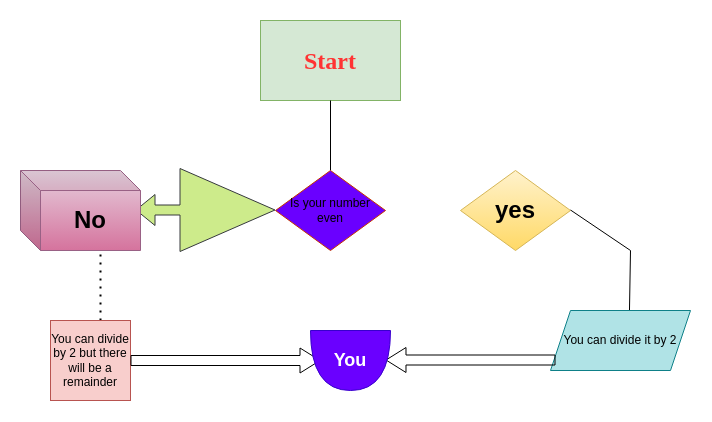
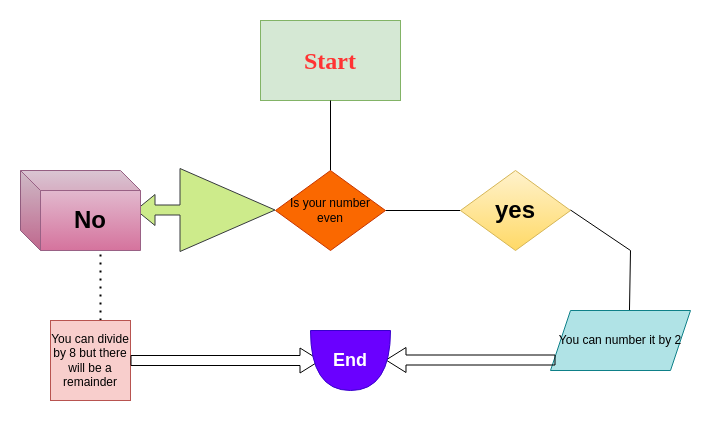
(331, 211) -> (331, 211)
none -> (424, 211)
(621, 341) -> (621, 341)
(91, 361) -> (91, 361)
(351, 361) -> (351, 361)
